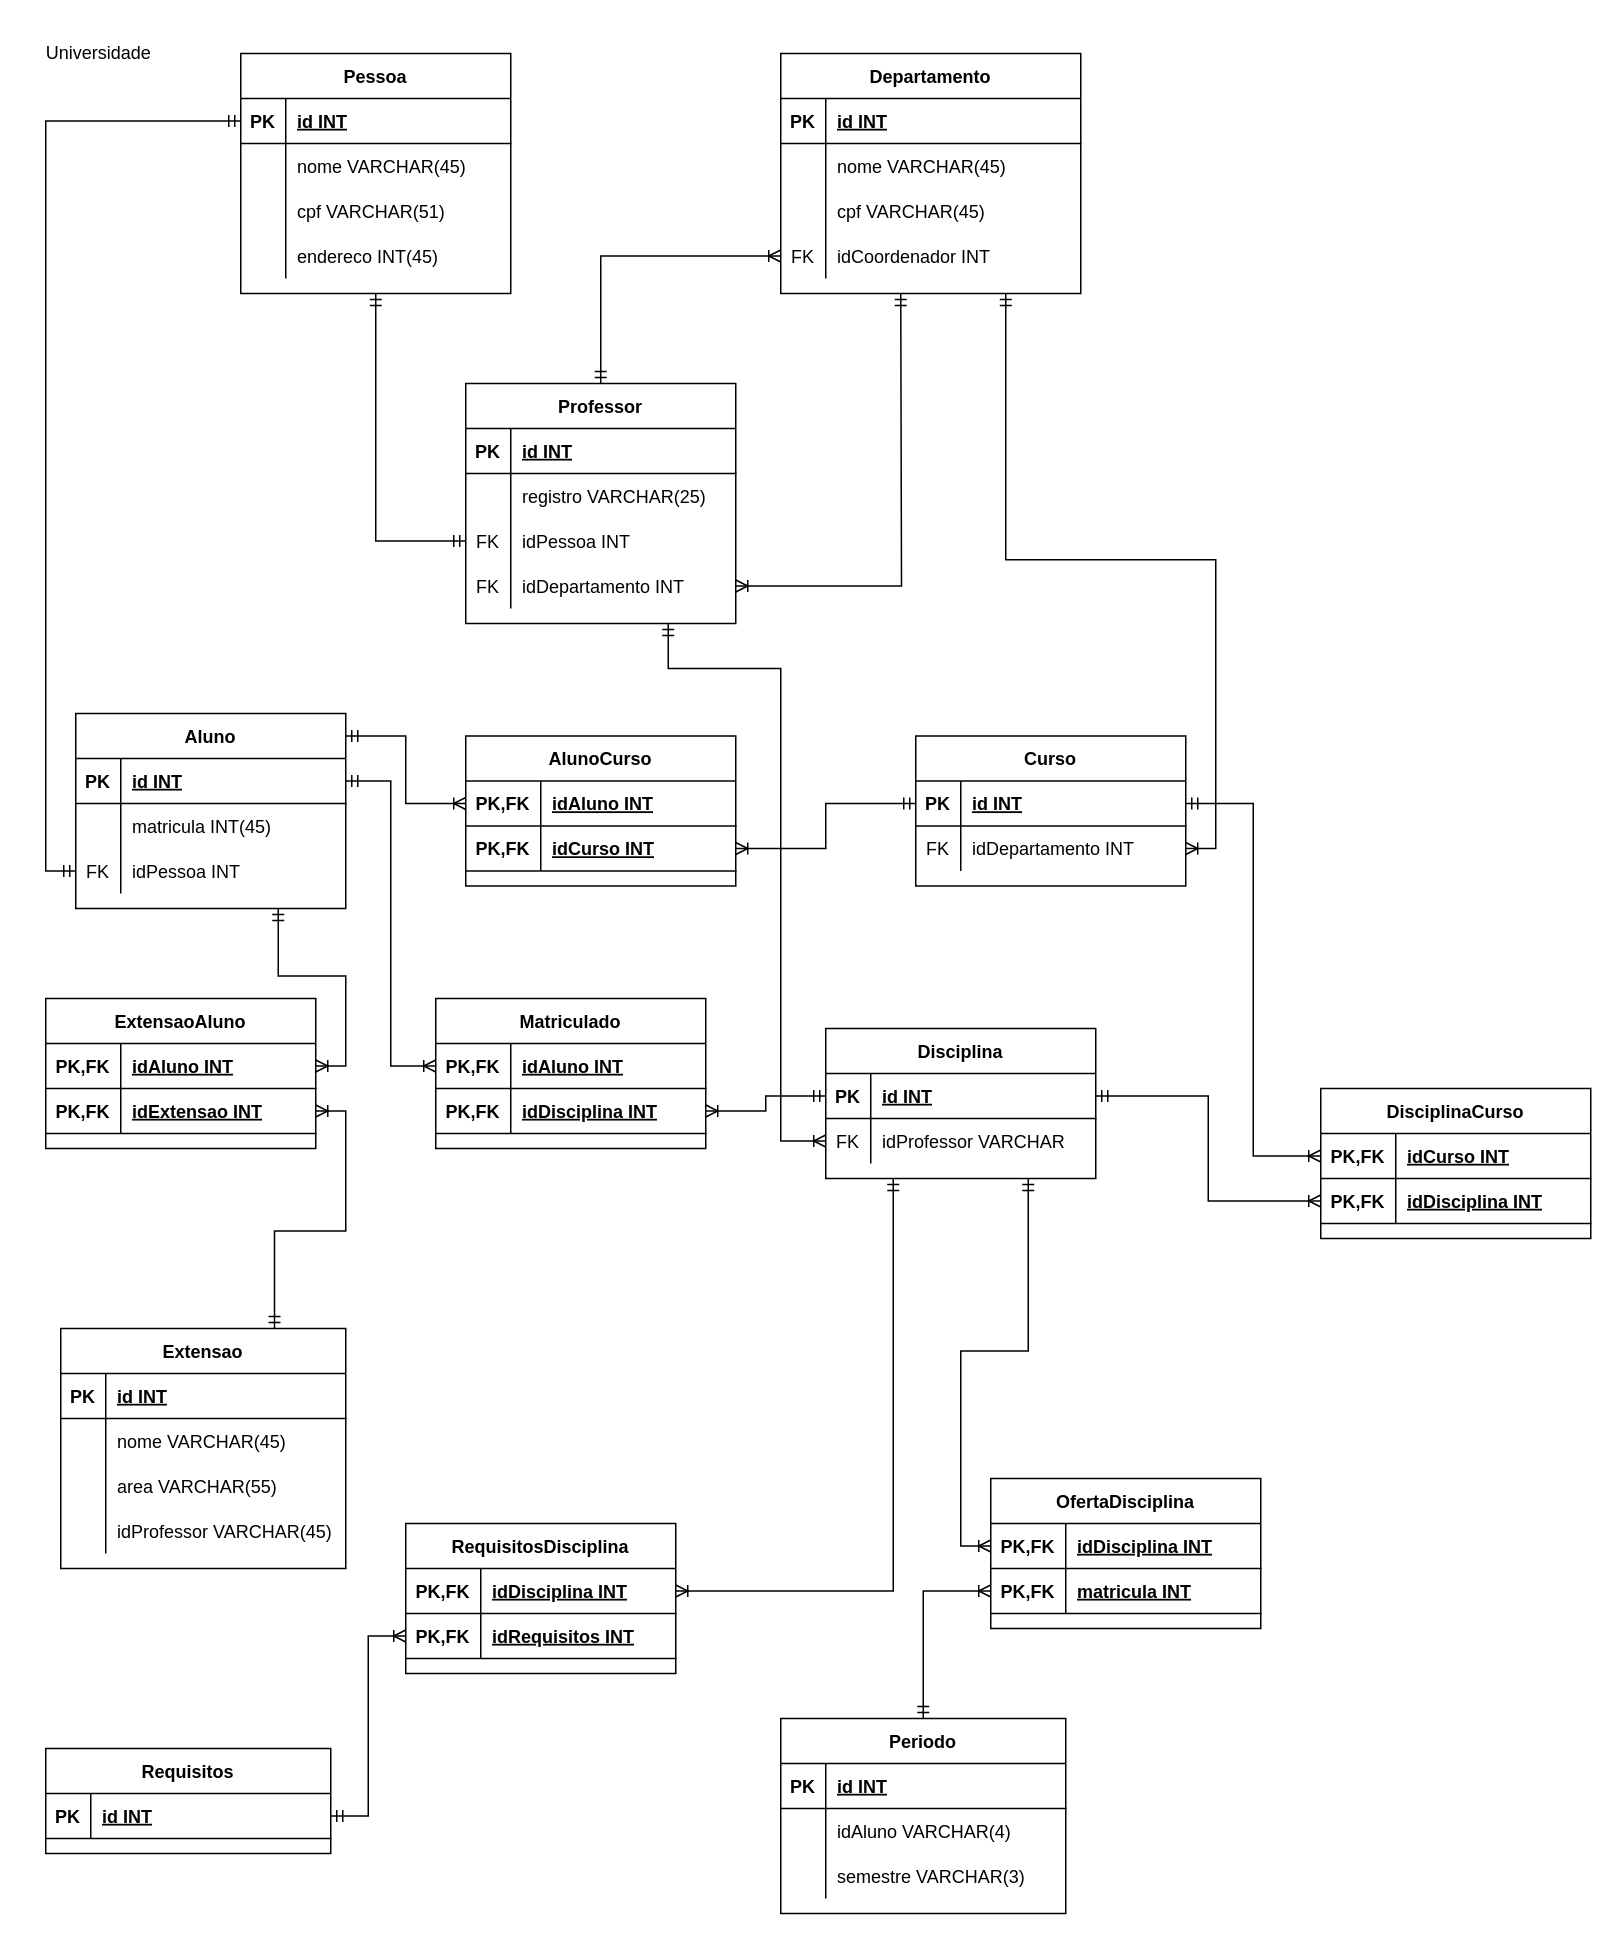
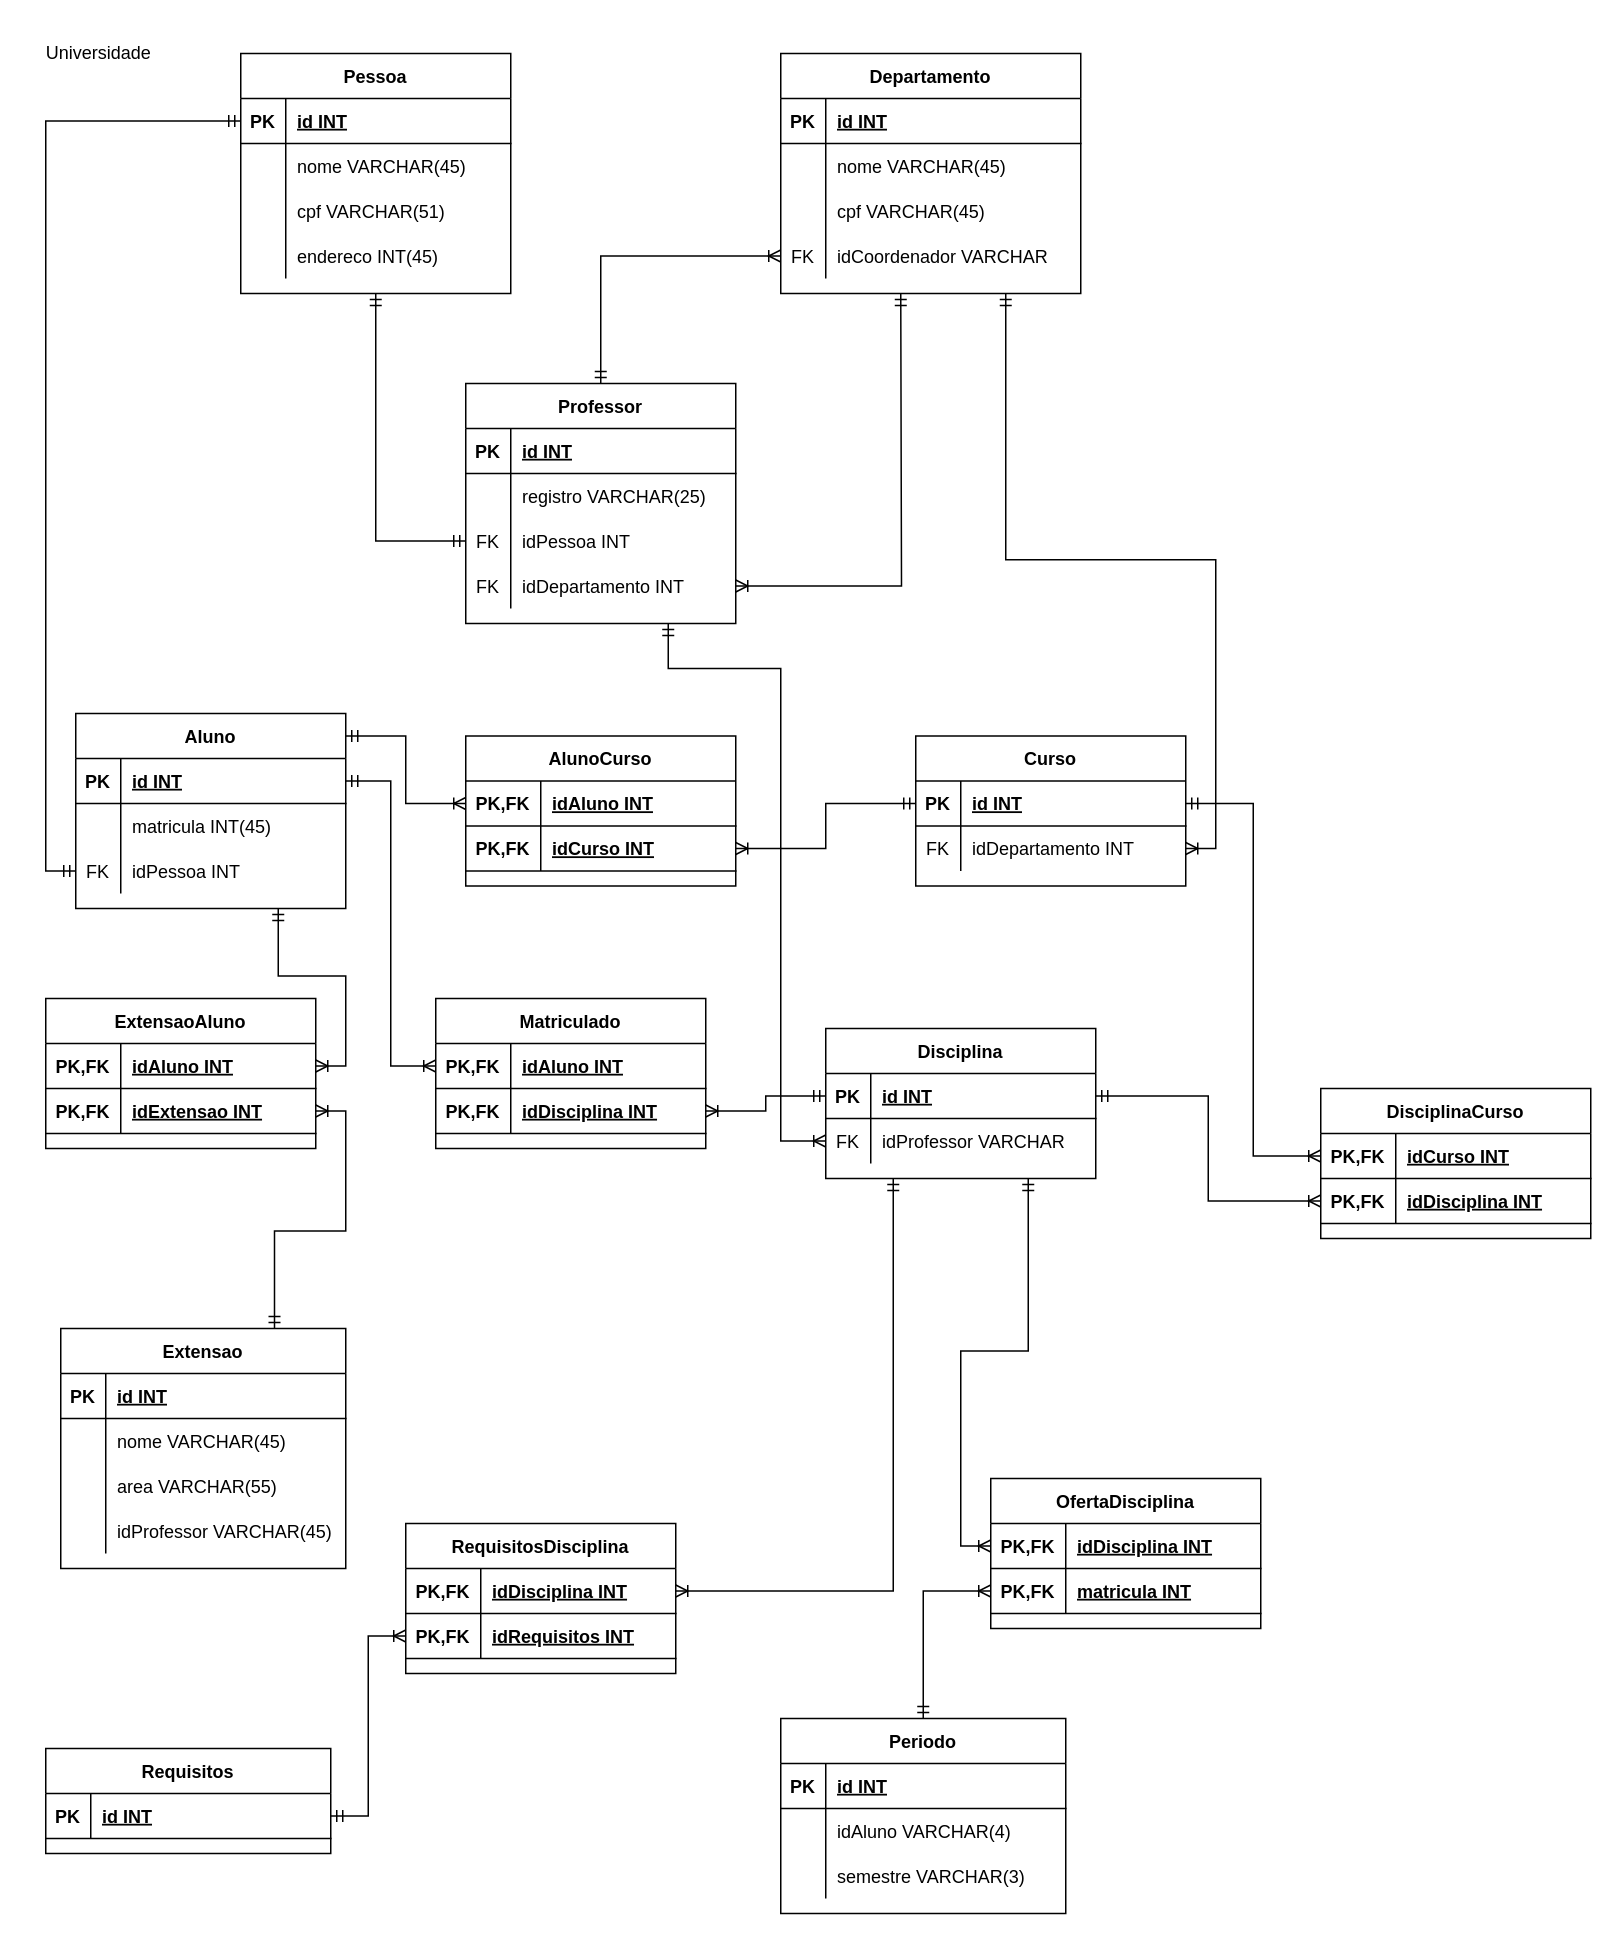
(918, 257) -> (938, 257)
